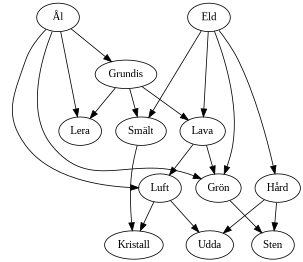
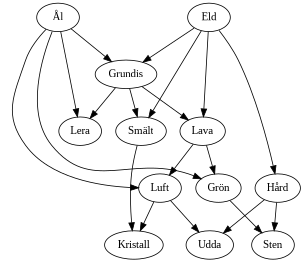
(232, 98) -> (172, 43)
